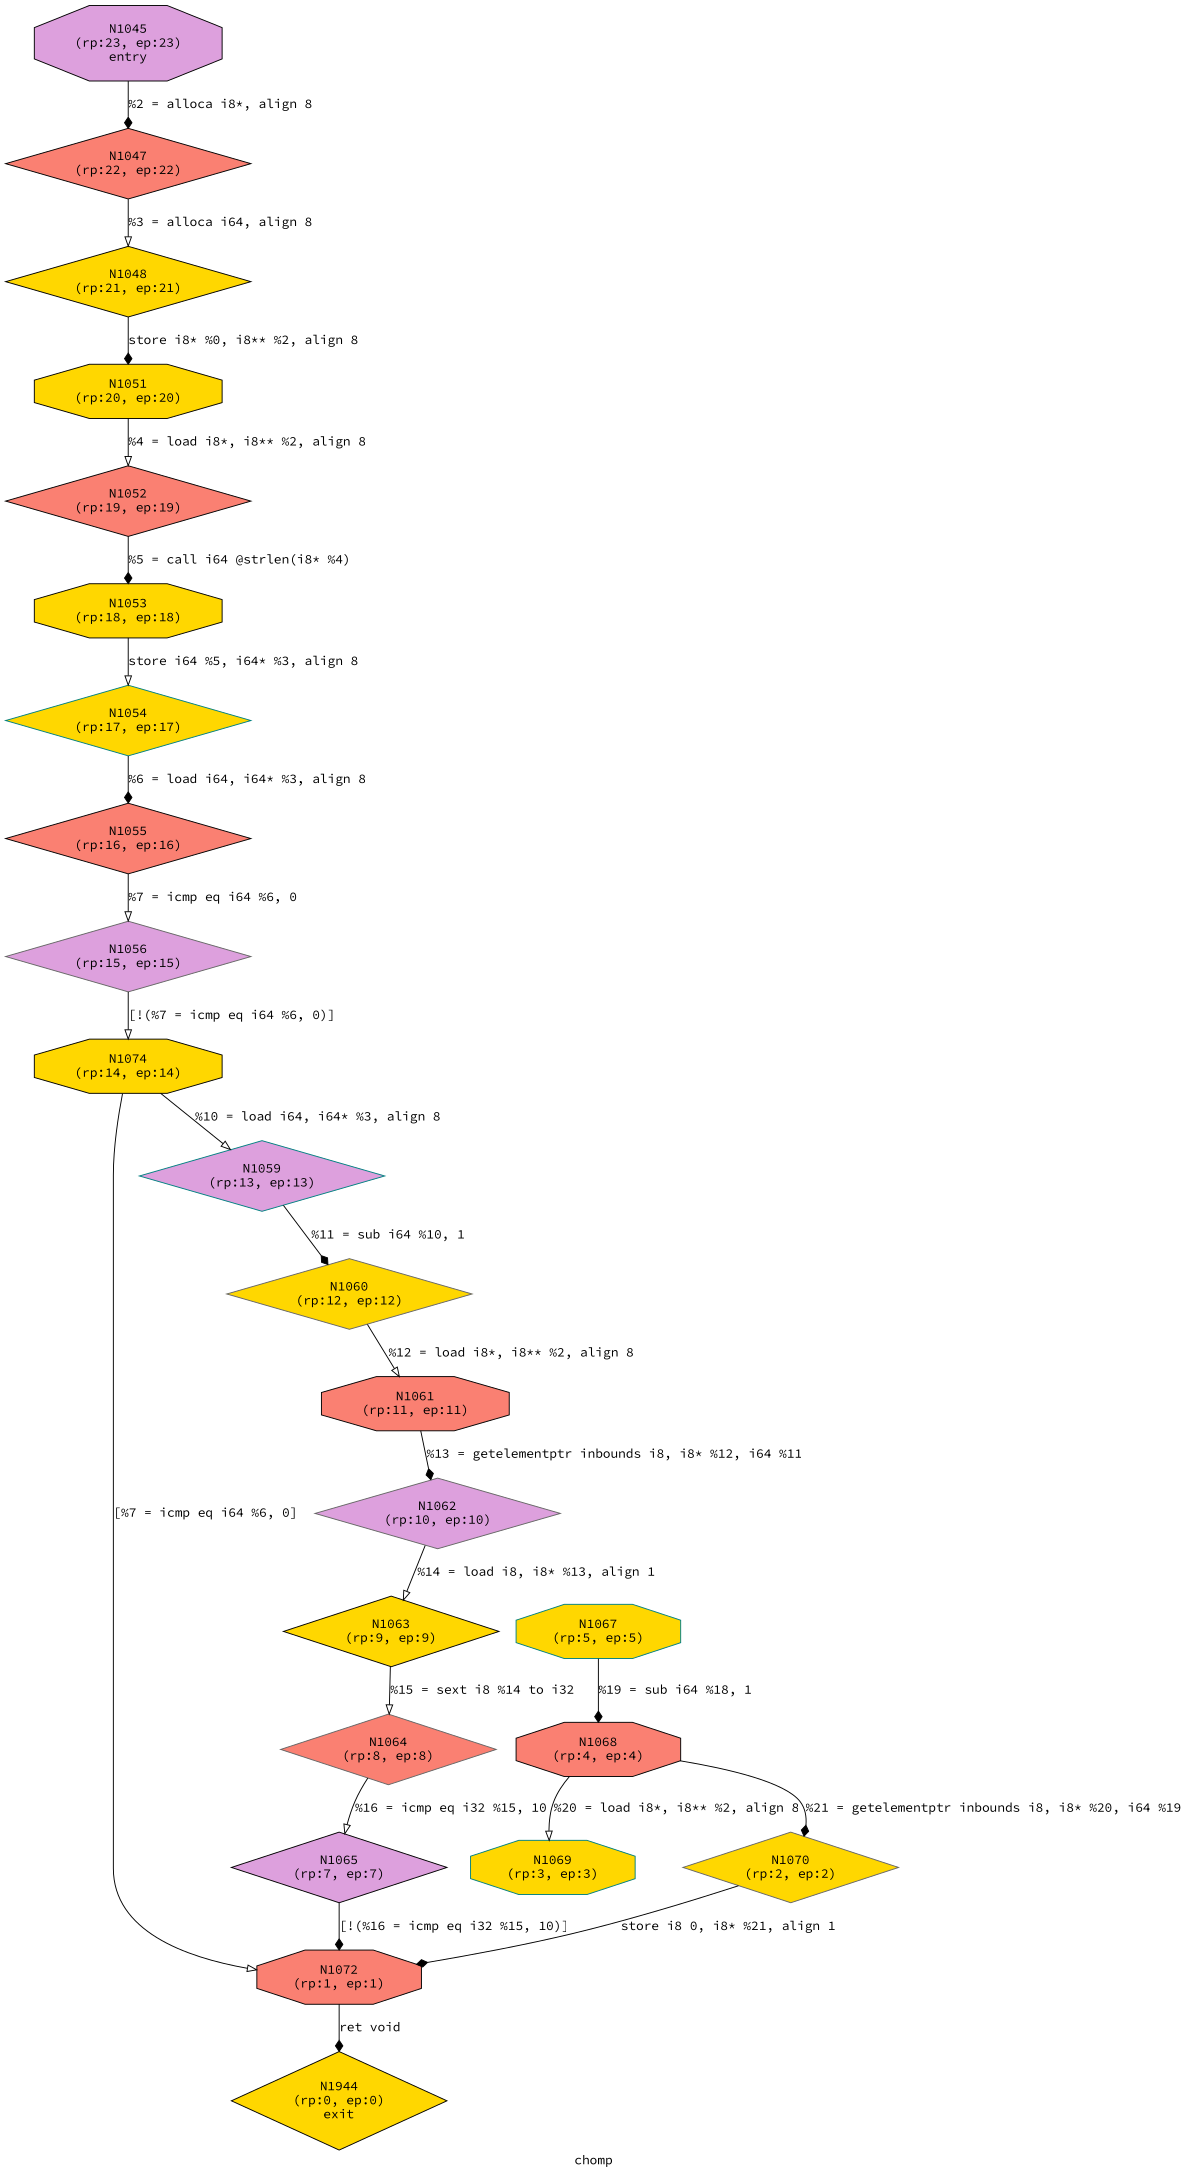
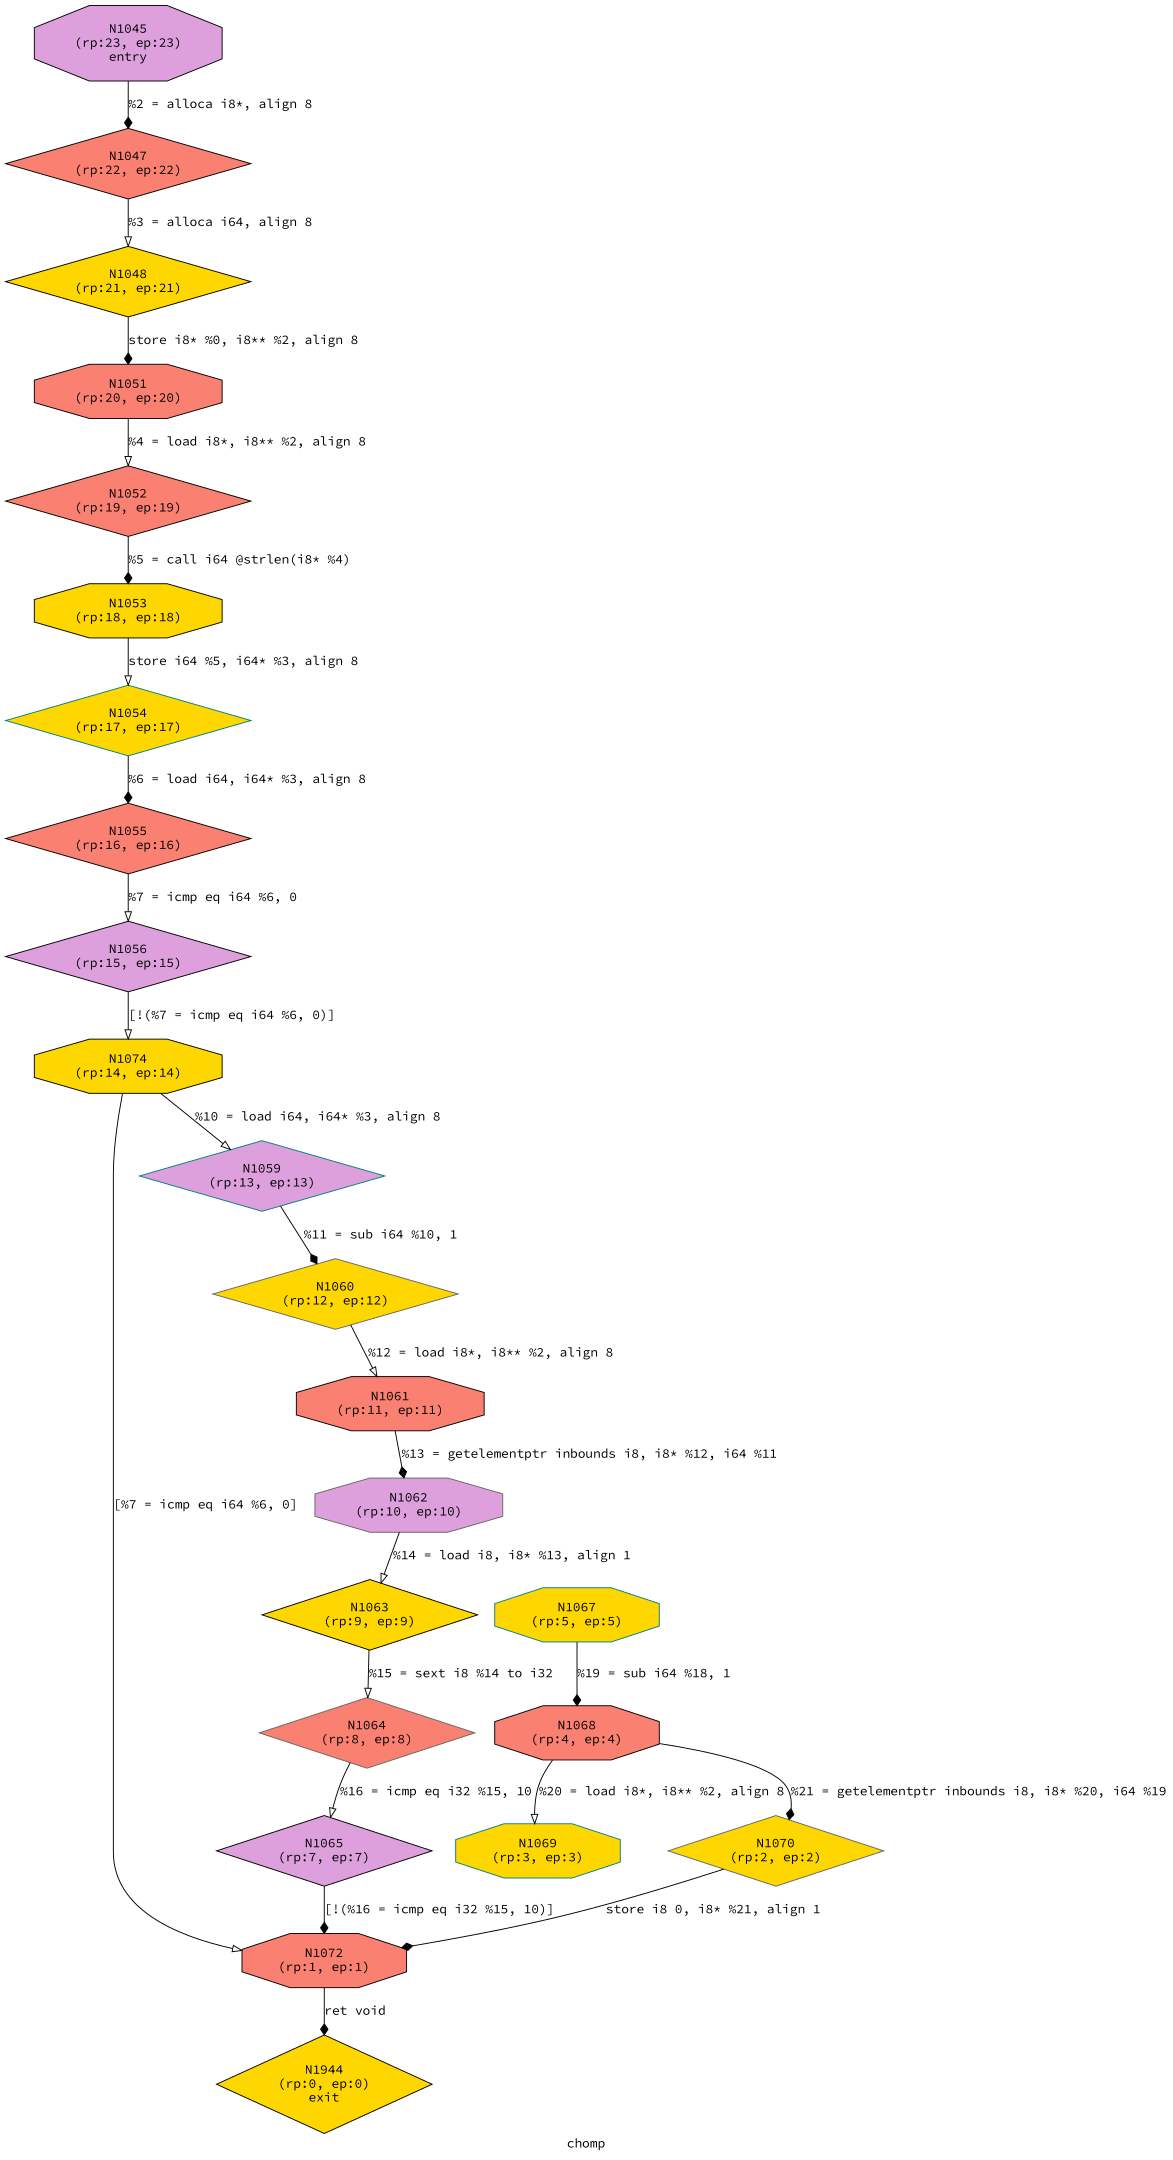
(128, 391) -> (128, 391)
(128, 957) -> (128, 956)
(438, 1513) -> (409, 1505)
